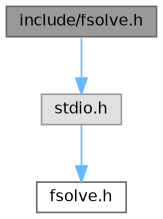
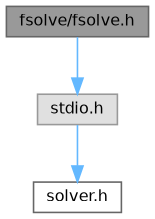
(81, 22) -> (77, 22)
(81, 197) -> (77, 197)
